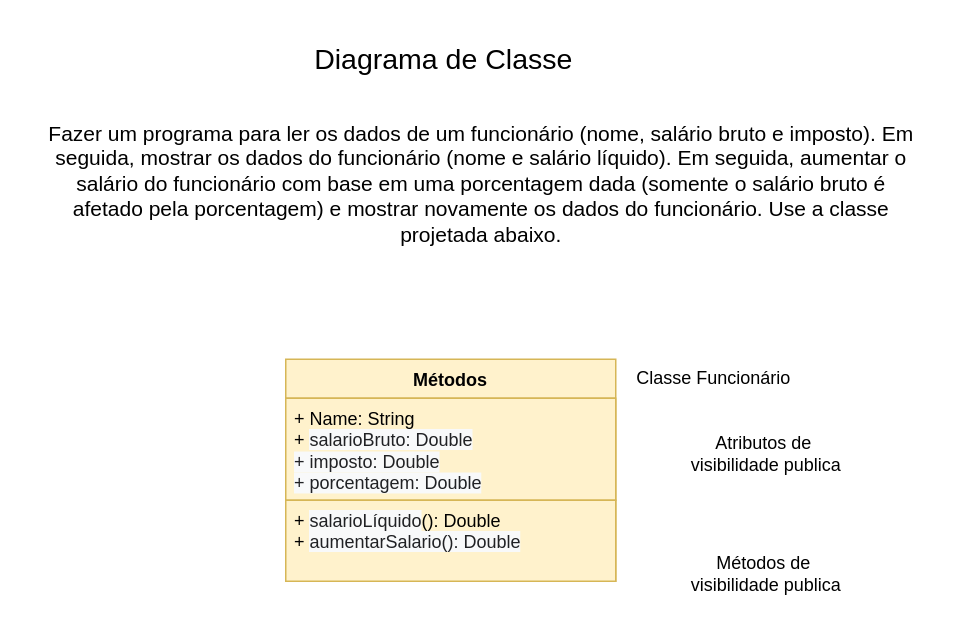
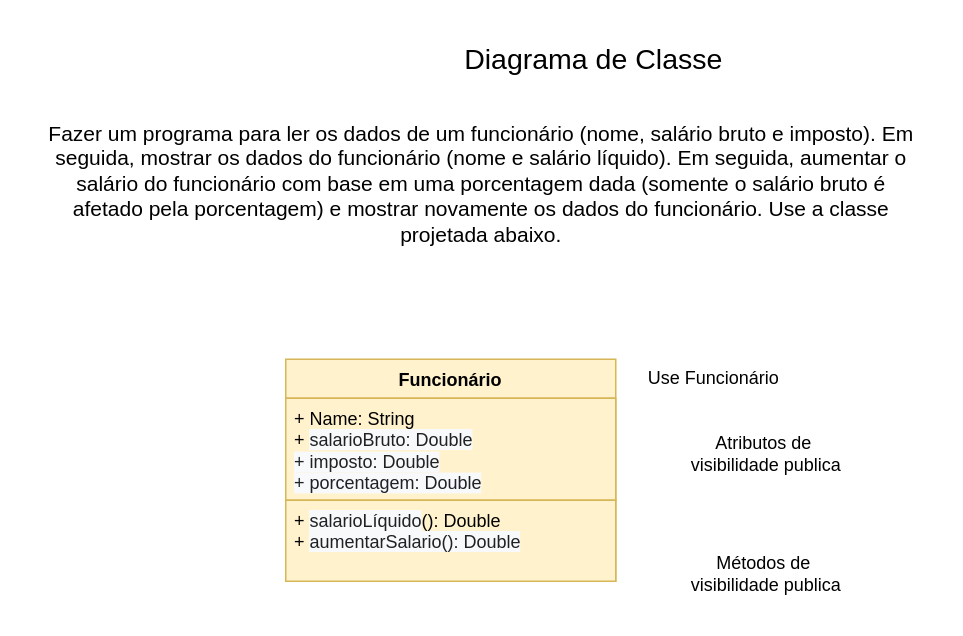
(443, 61) -> (593, 61)
(714, 379) -> (714, 379)
(451, 381) -> (451, 381)
